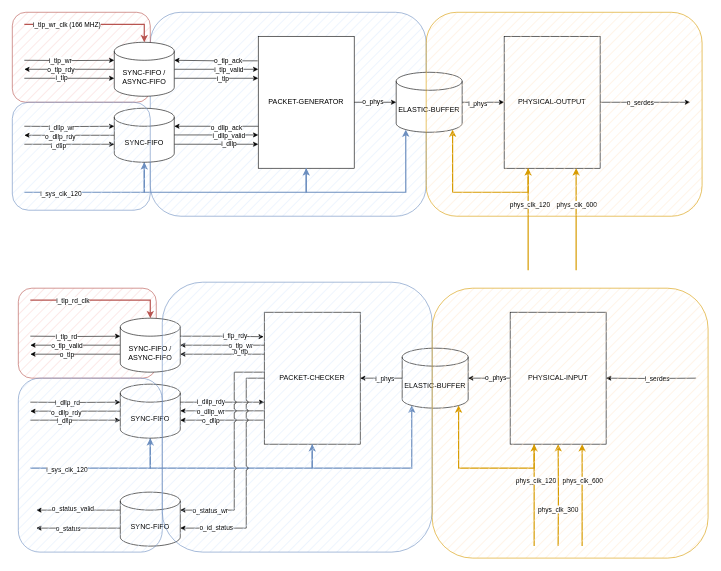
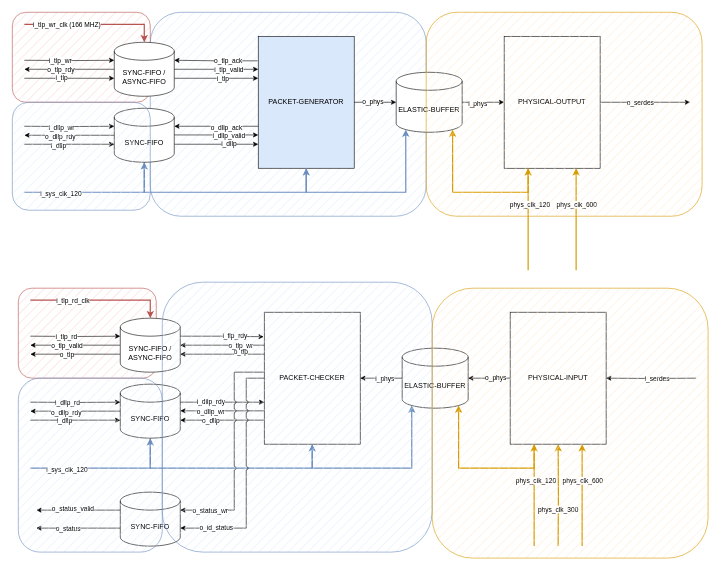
(306, 102) -> (306, 102)
